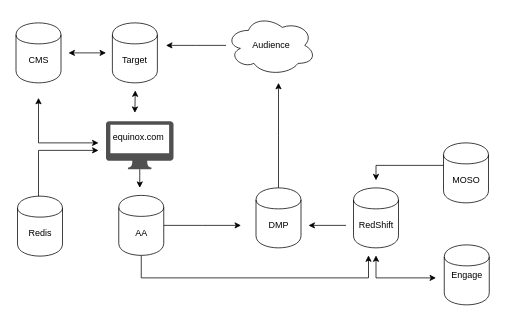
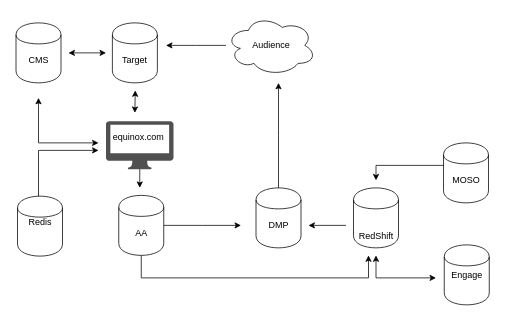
(376, 225) -> (376, 237)
(40, 234) -> (40, 222)
